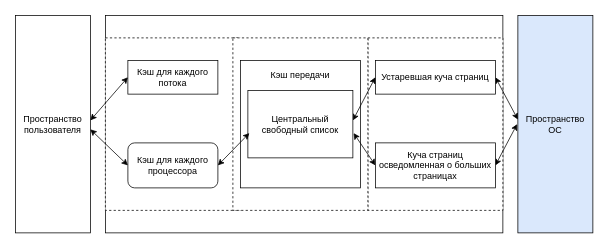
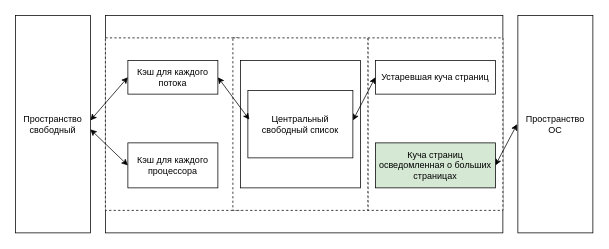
(300, 75) -> none
none -> (233, 98)
(507, 98) -> none
(53, 124) -> (53, 124)
(555, 124) -> (555, 124)
(233, 150) -> none
(365, 150) -> none
(173, 165) -> (173, 165)
(435, 165) -> (435, 165)
